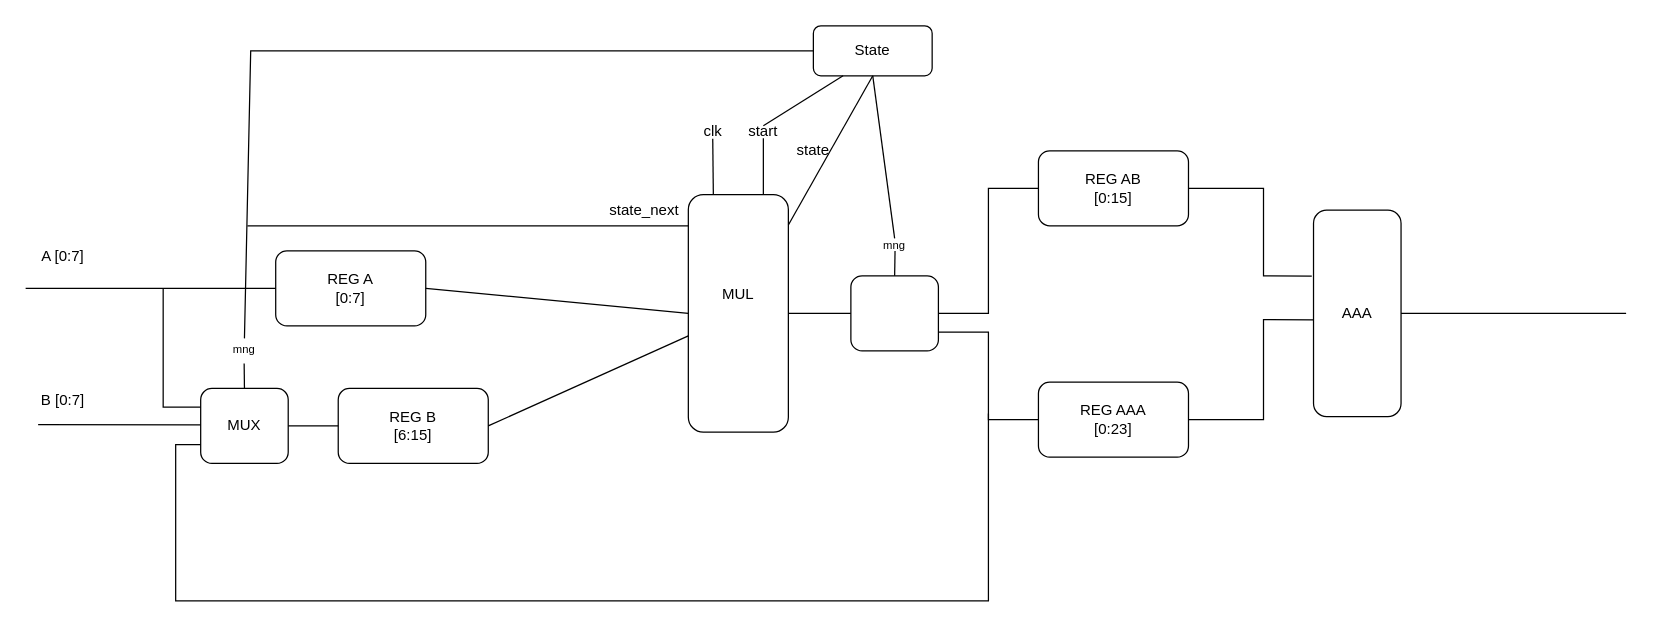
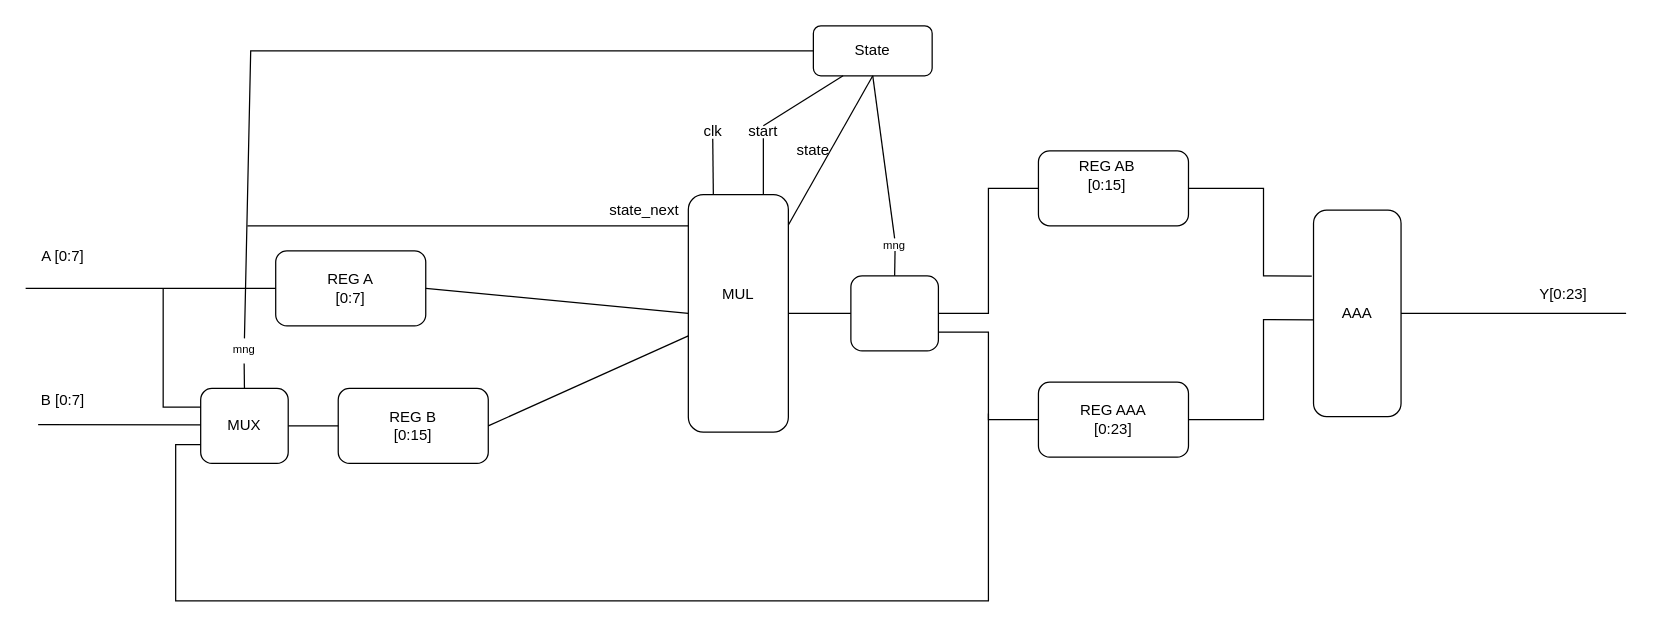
(1113, 188) -> (1107, 176)
none -> (1563, 294)
(413, 426) -> (413, 426)
